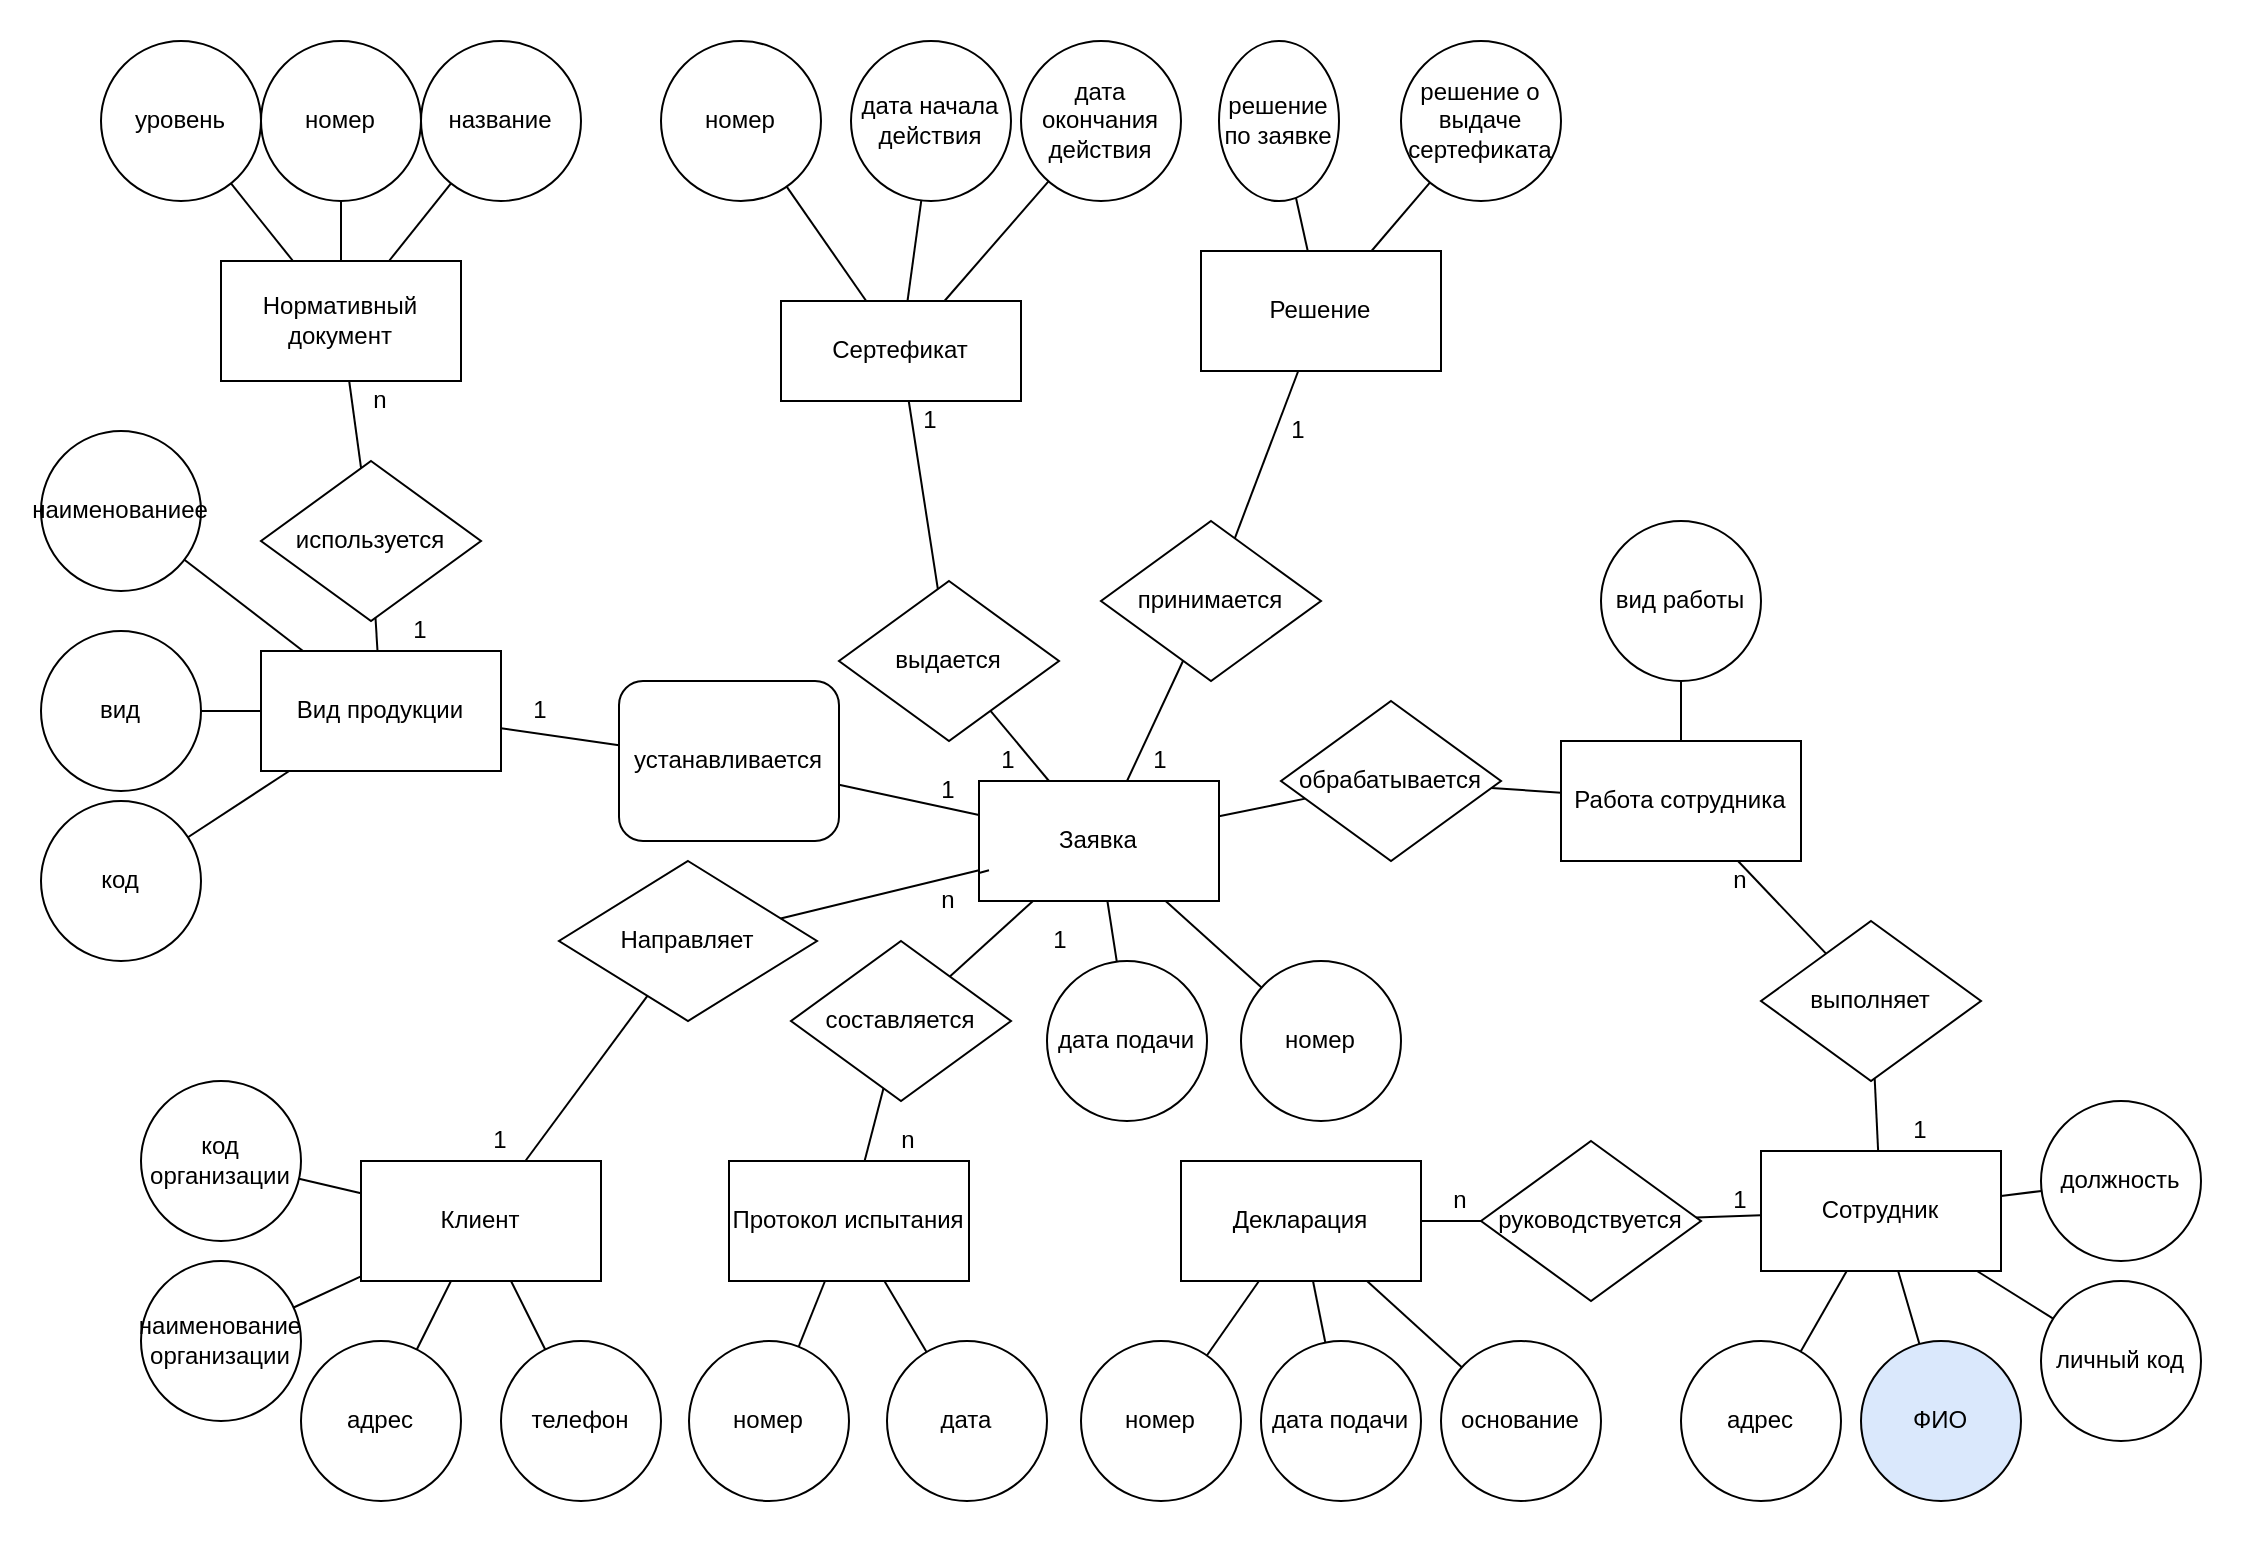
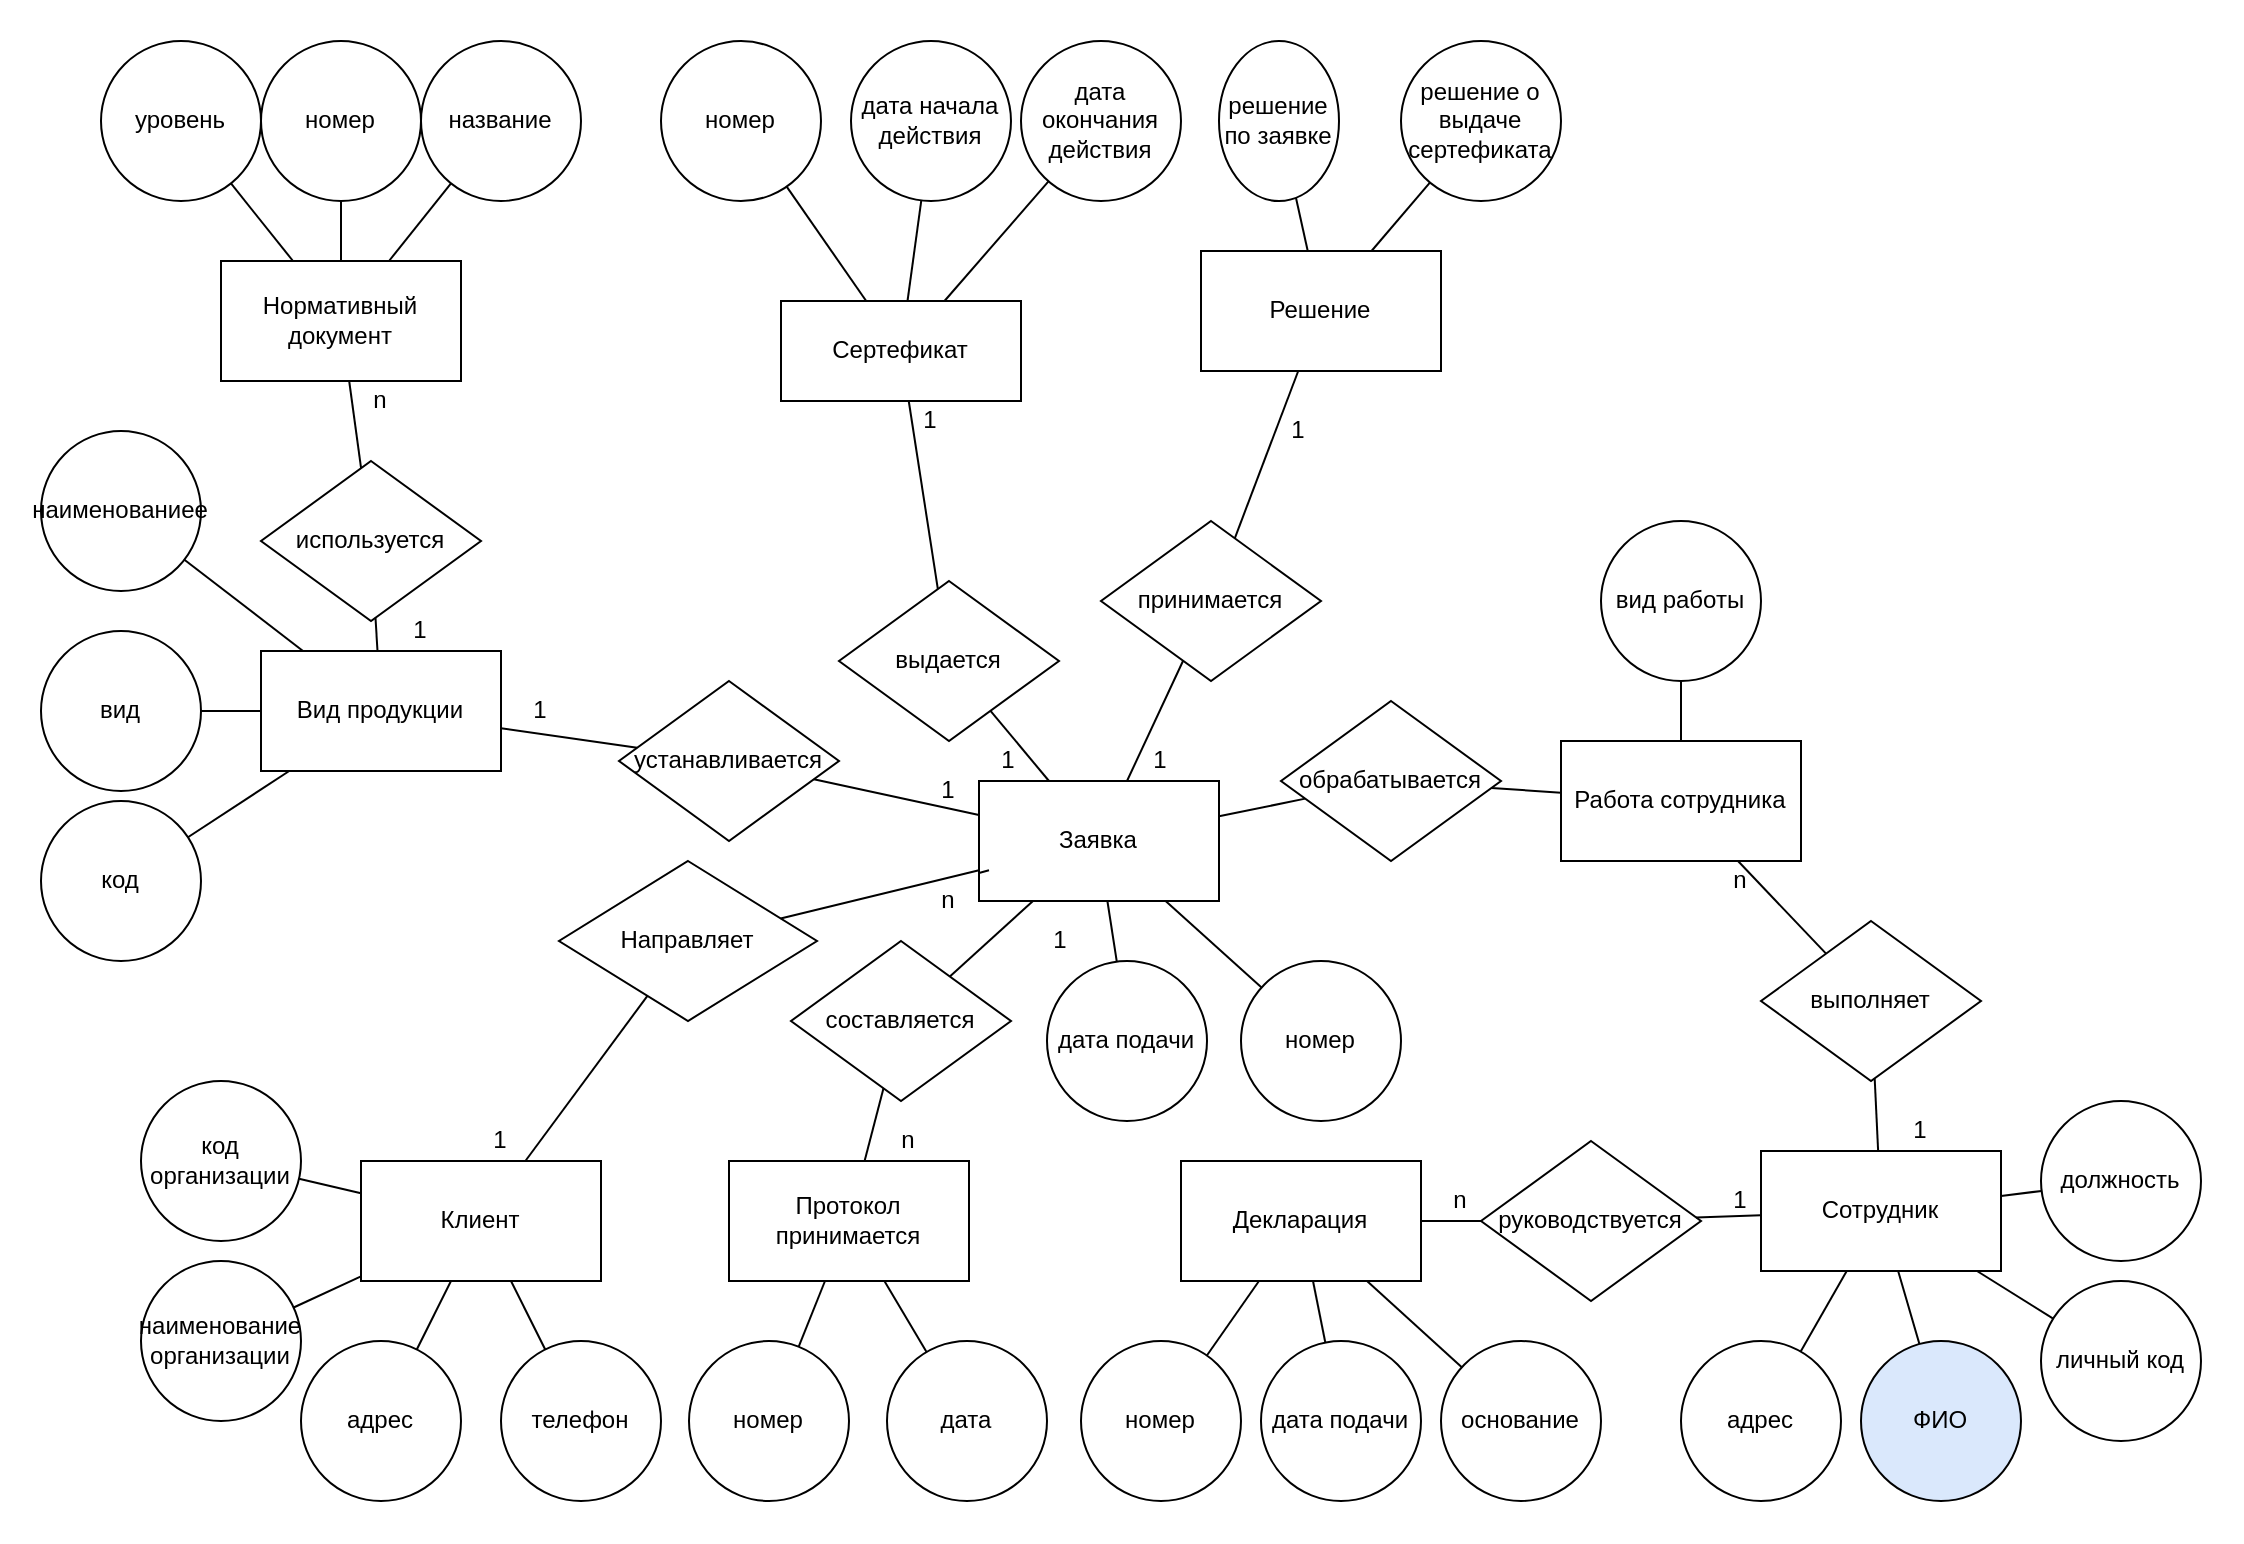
(729, 761) -> (729, 761)
(849, 1221) -> (849, 1221)
